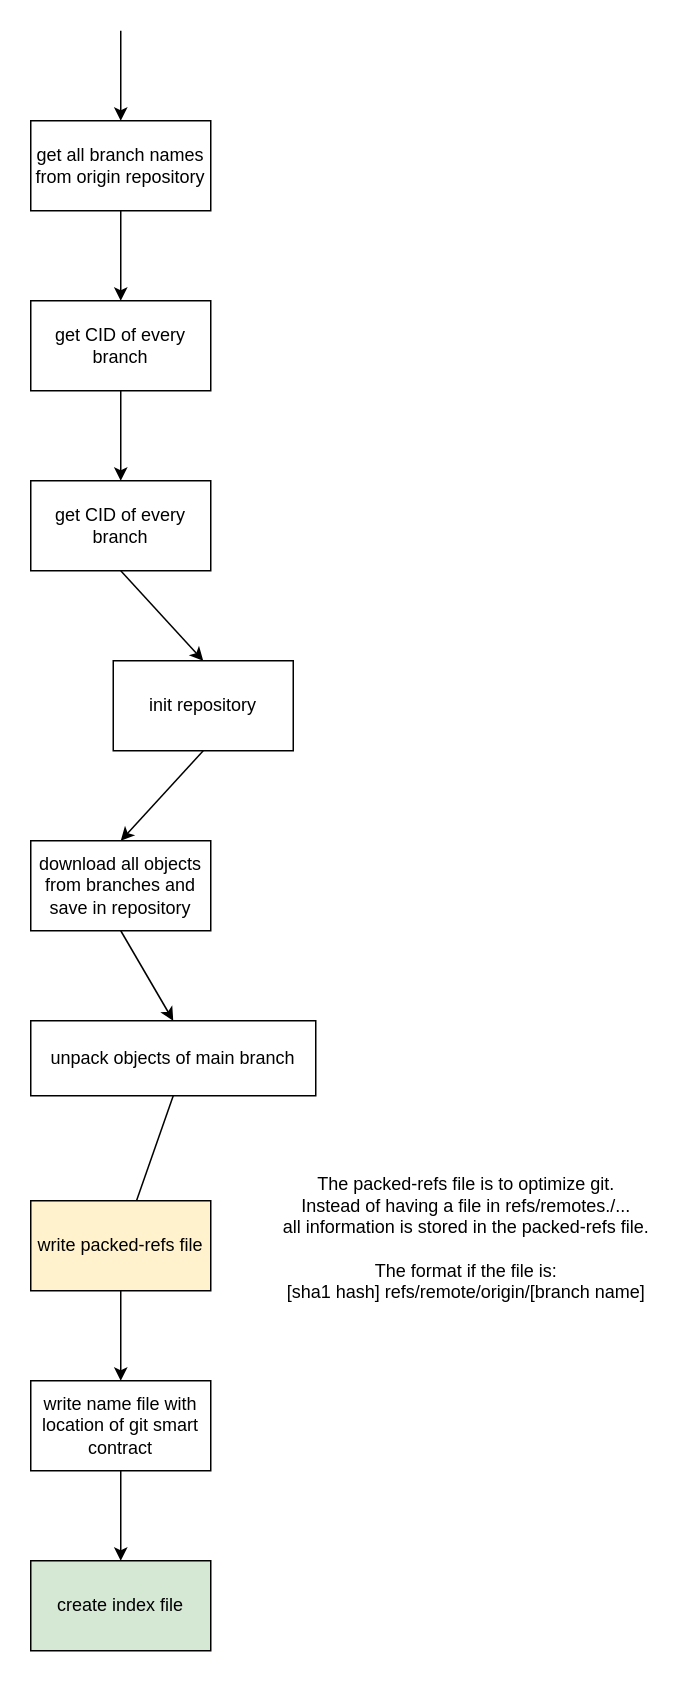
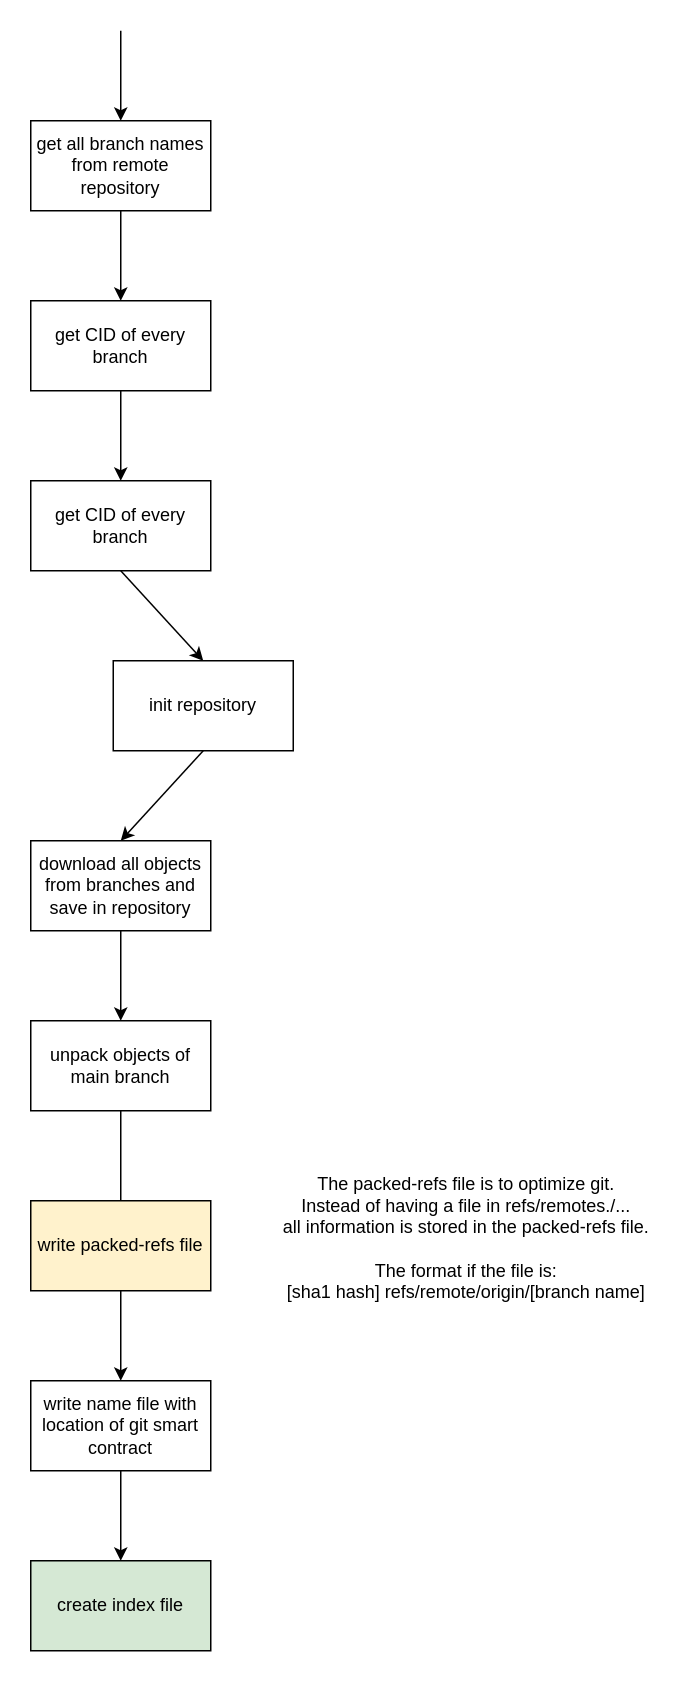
(121, 166) -> (121, 166)
(173, 1058) -> (121, 1066)
